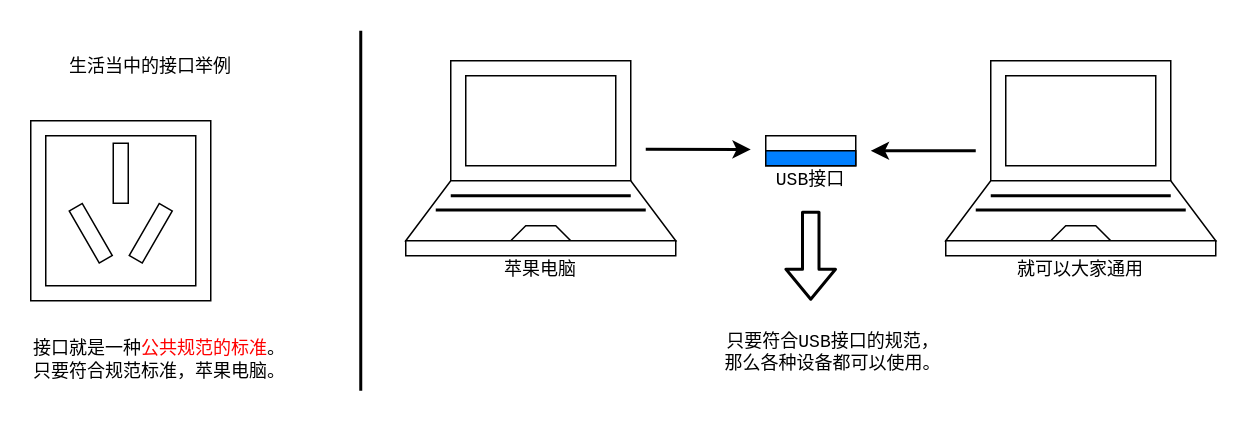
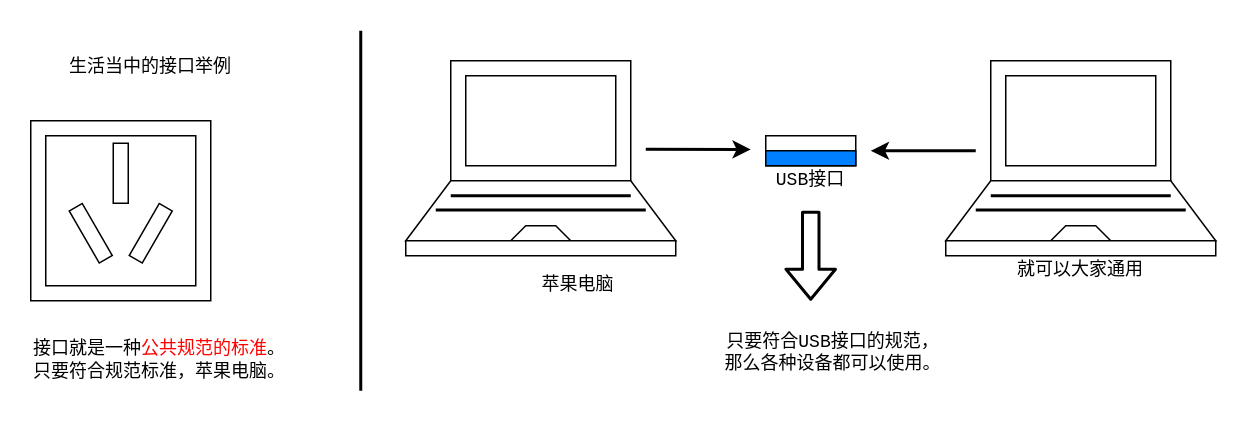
(541, 271) -> (578, 286)
